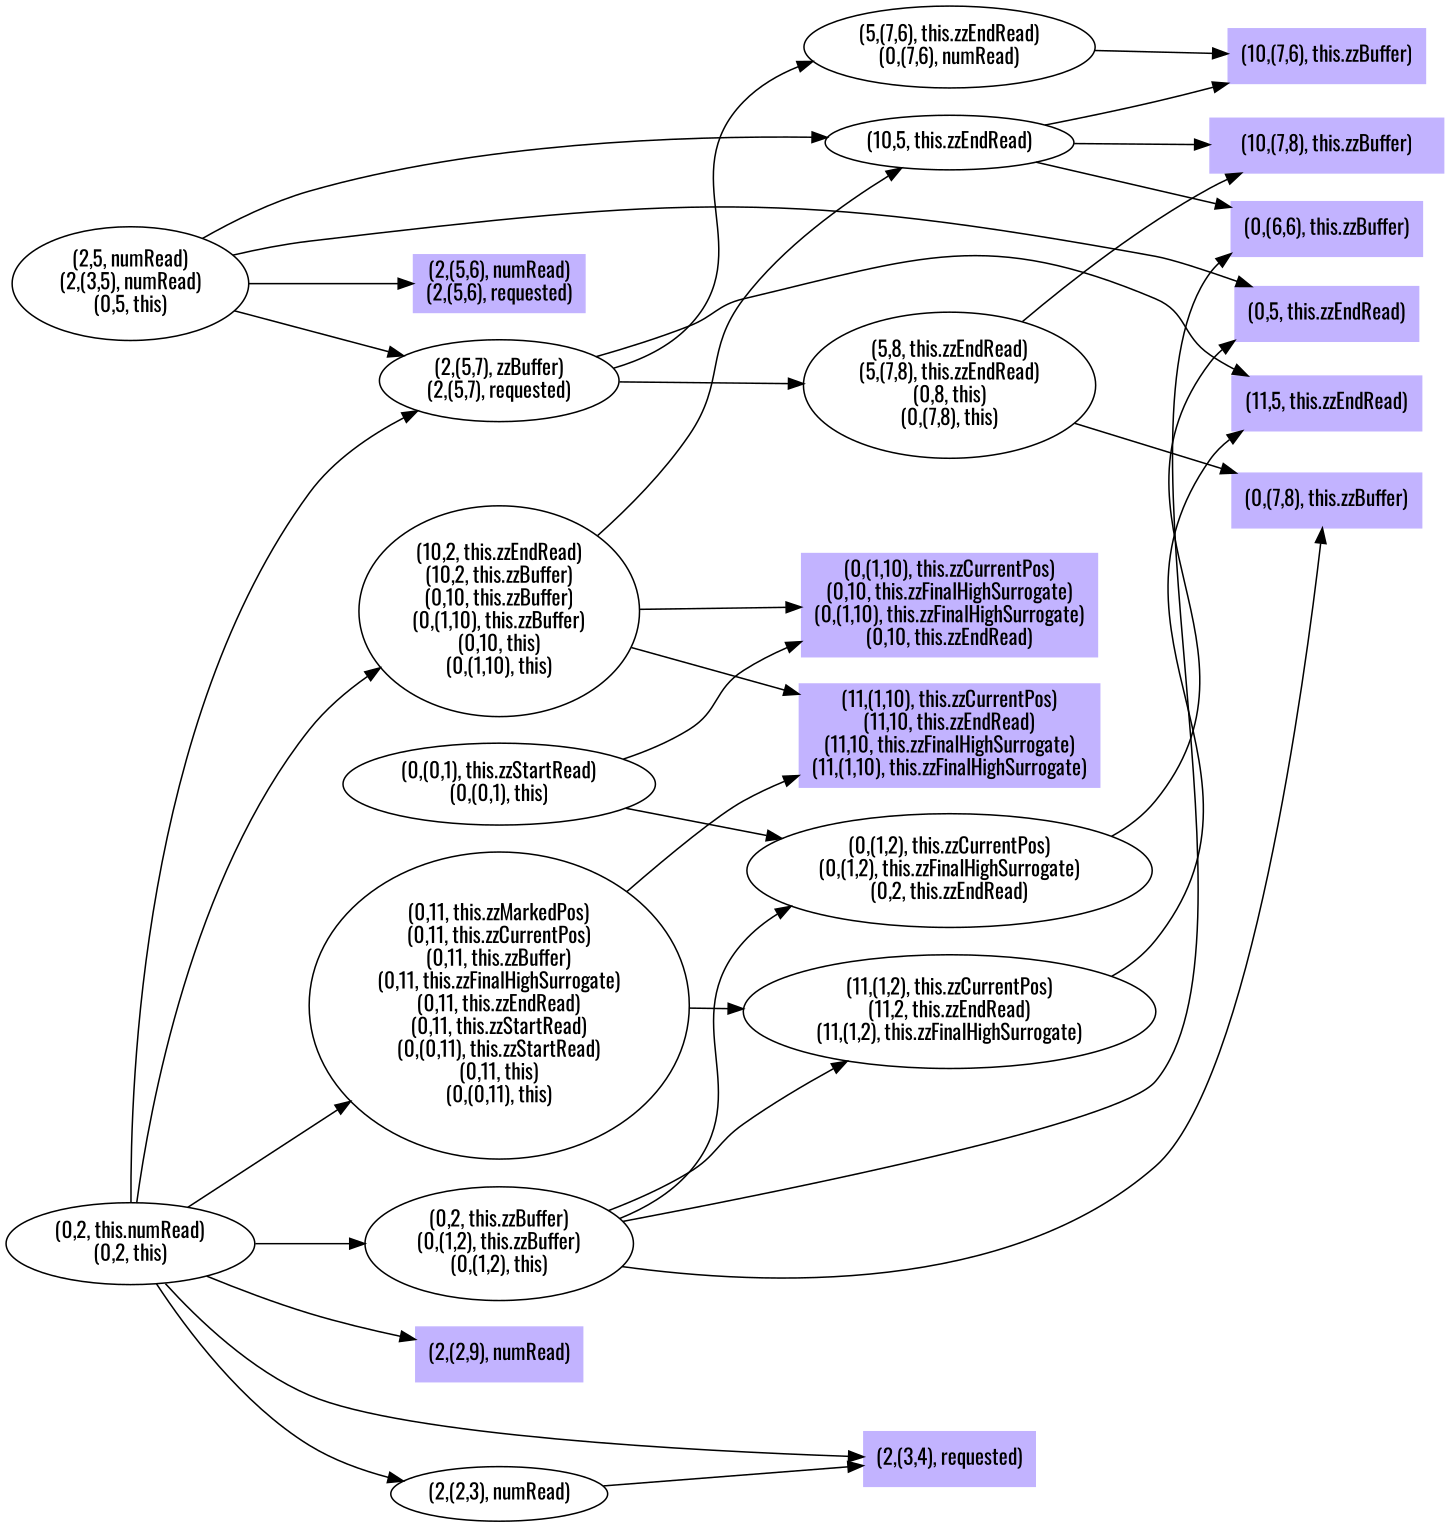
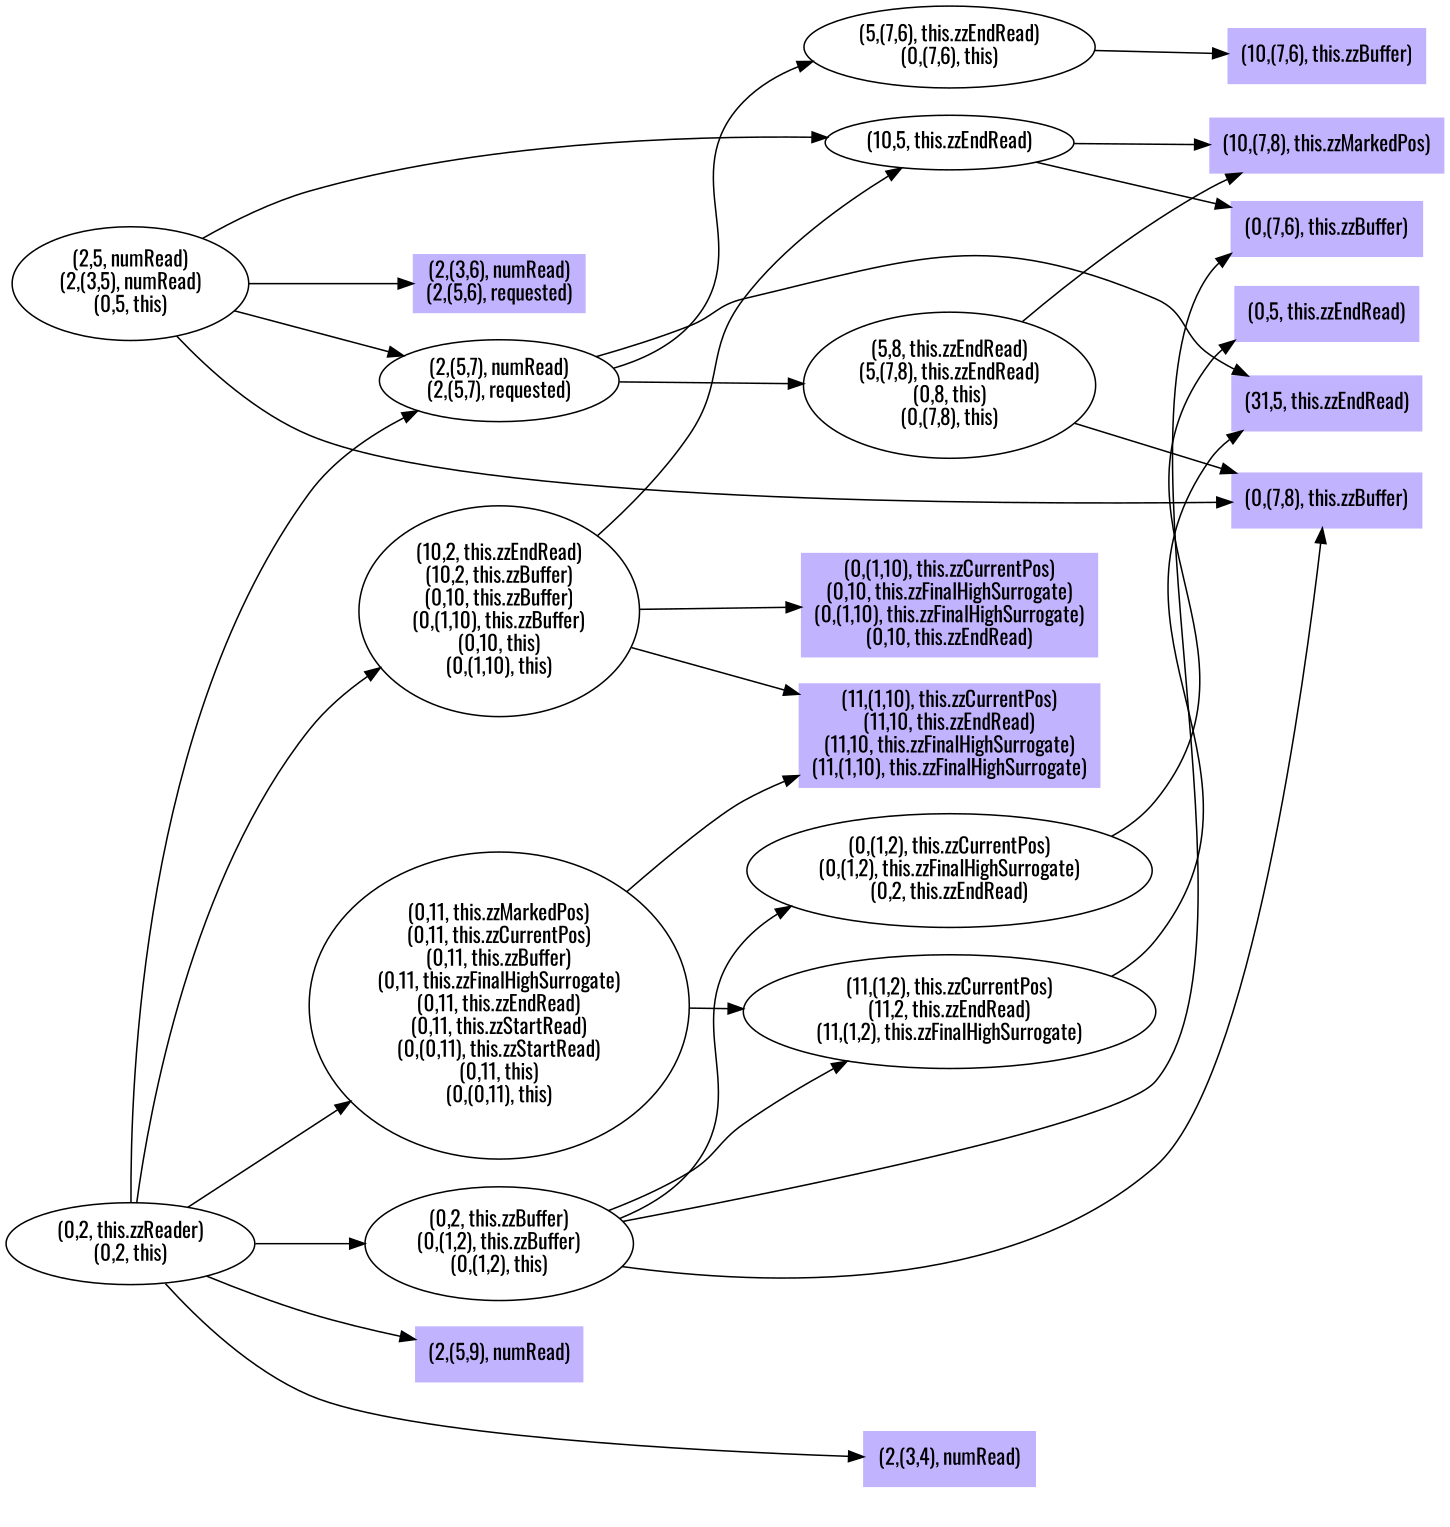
(950, 47) -> (950, 47)
(1129, 108) -> none
(1327, 146) -> (1327, 146)
(737, 207) -> (677, 491)
(1327, 229) -> (1327, 229)
(499, 284) -> (499, 284)
(499, 381) -> (499, 381)
(1327, 403) -> (1327, 403)
(499, 784) -> none
(130, 1244) -> (130, 1244)
(499, 1354) -> (499, 1354)
(950, 1459) -> (950, 1459)
(499, 1494) -> none
